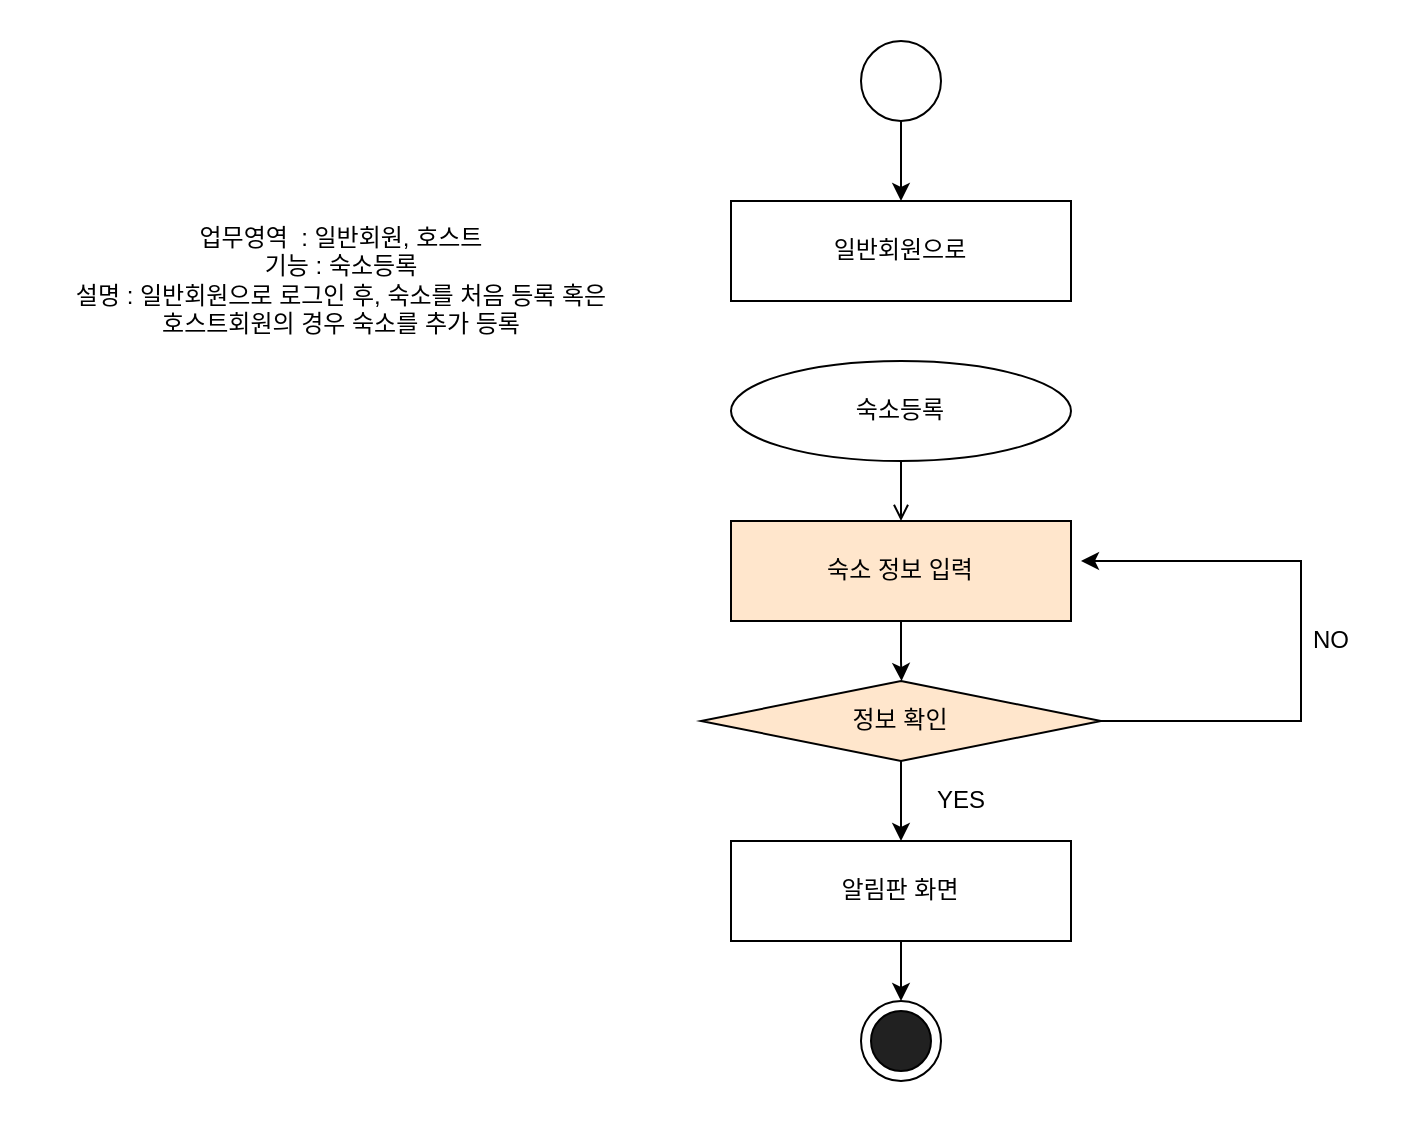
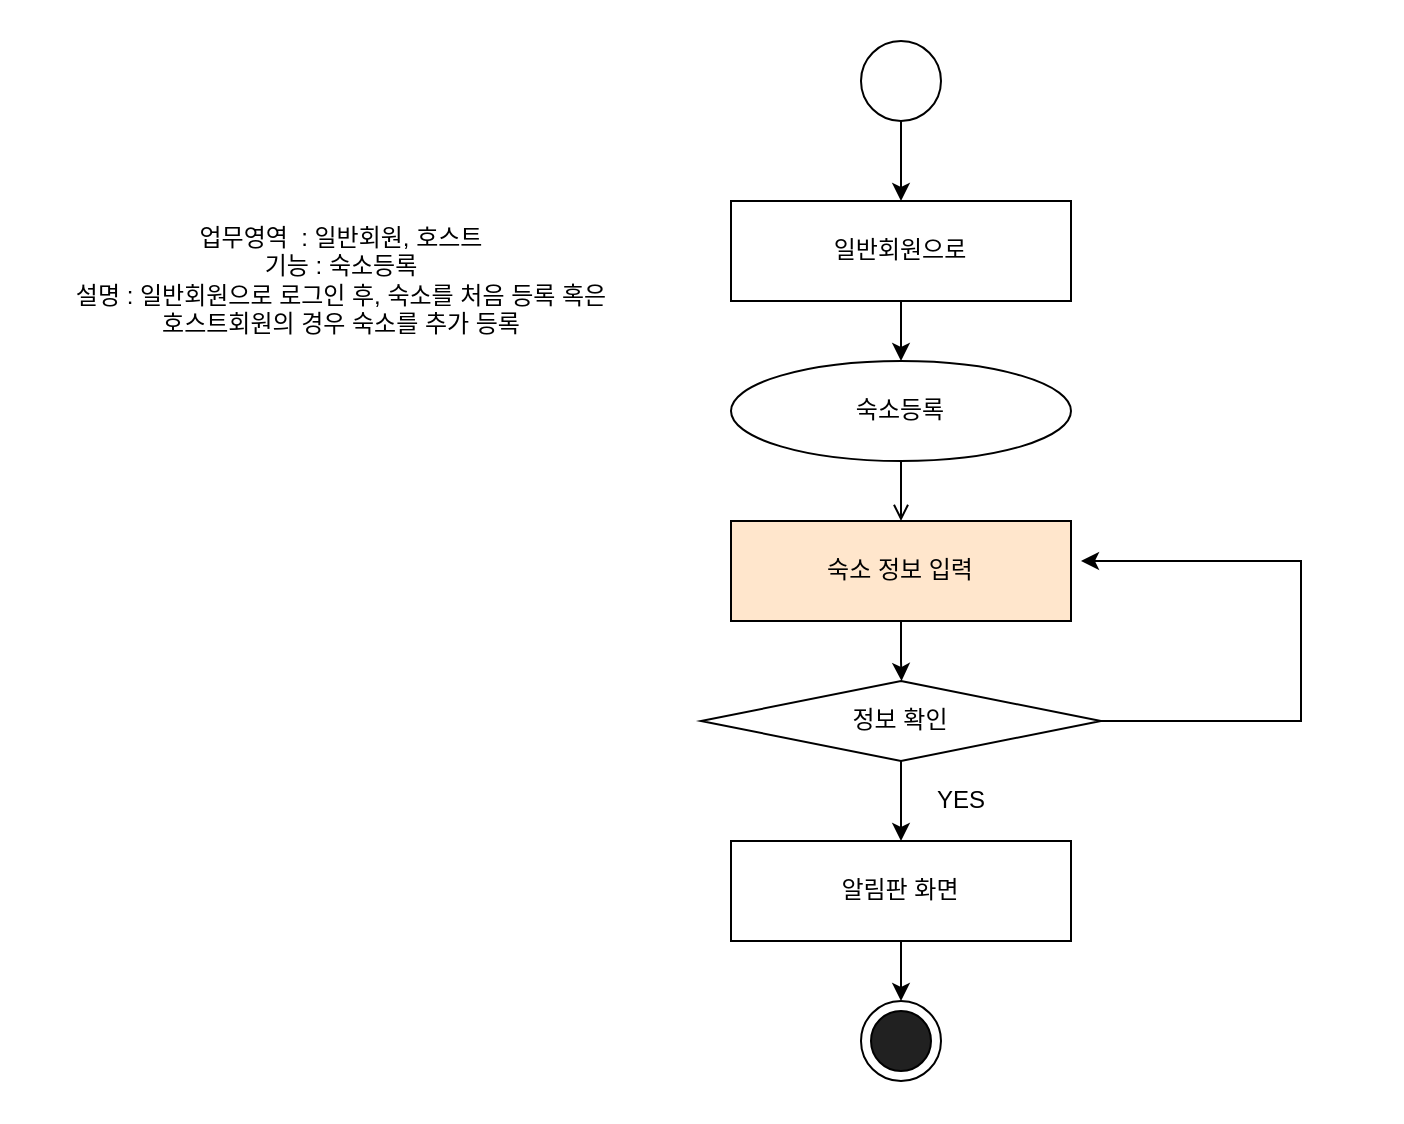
none -> (901, 338)
(1331, 641) -> none
(901, 721) -> (901, 721)
